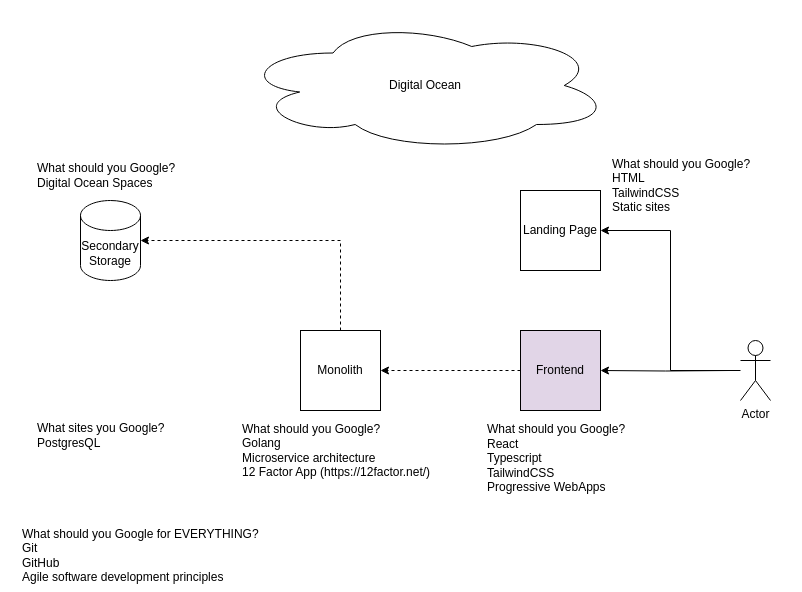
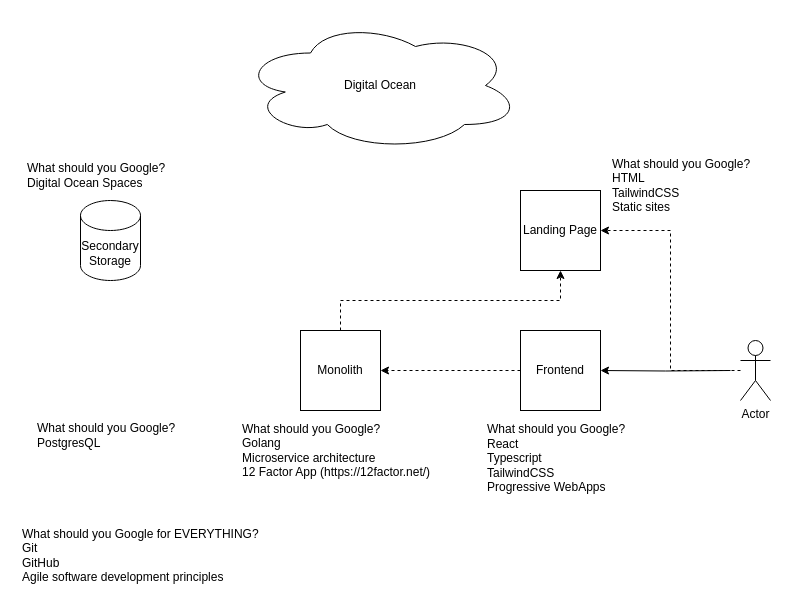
(426, 86) -> (381, 86)
(111, 176) -> (101, 176)
(275, 241) -> (461, 301)
(671, 269) -> (671, 269)
(561, 371) -> (561, 371)
(104, 436) -> (107, 436)
